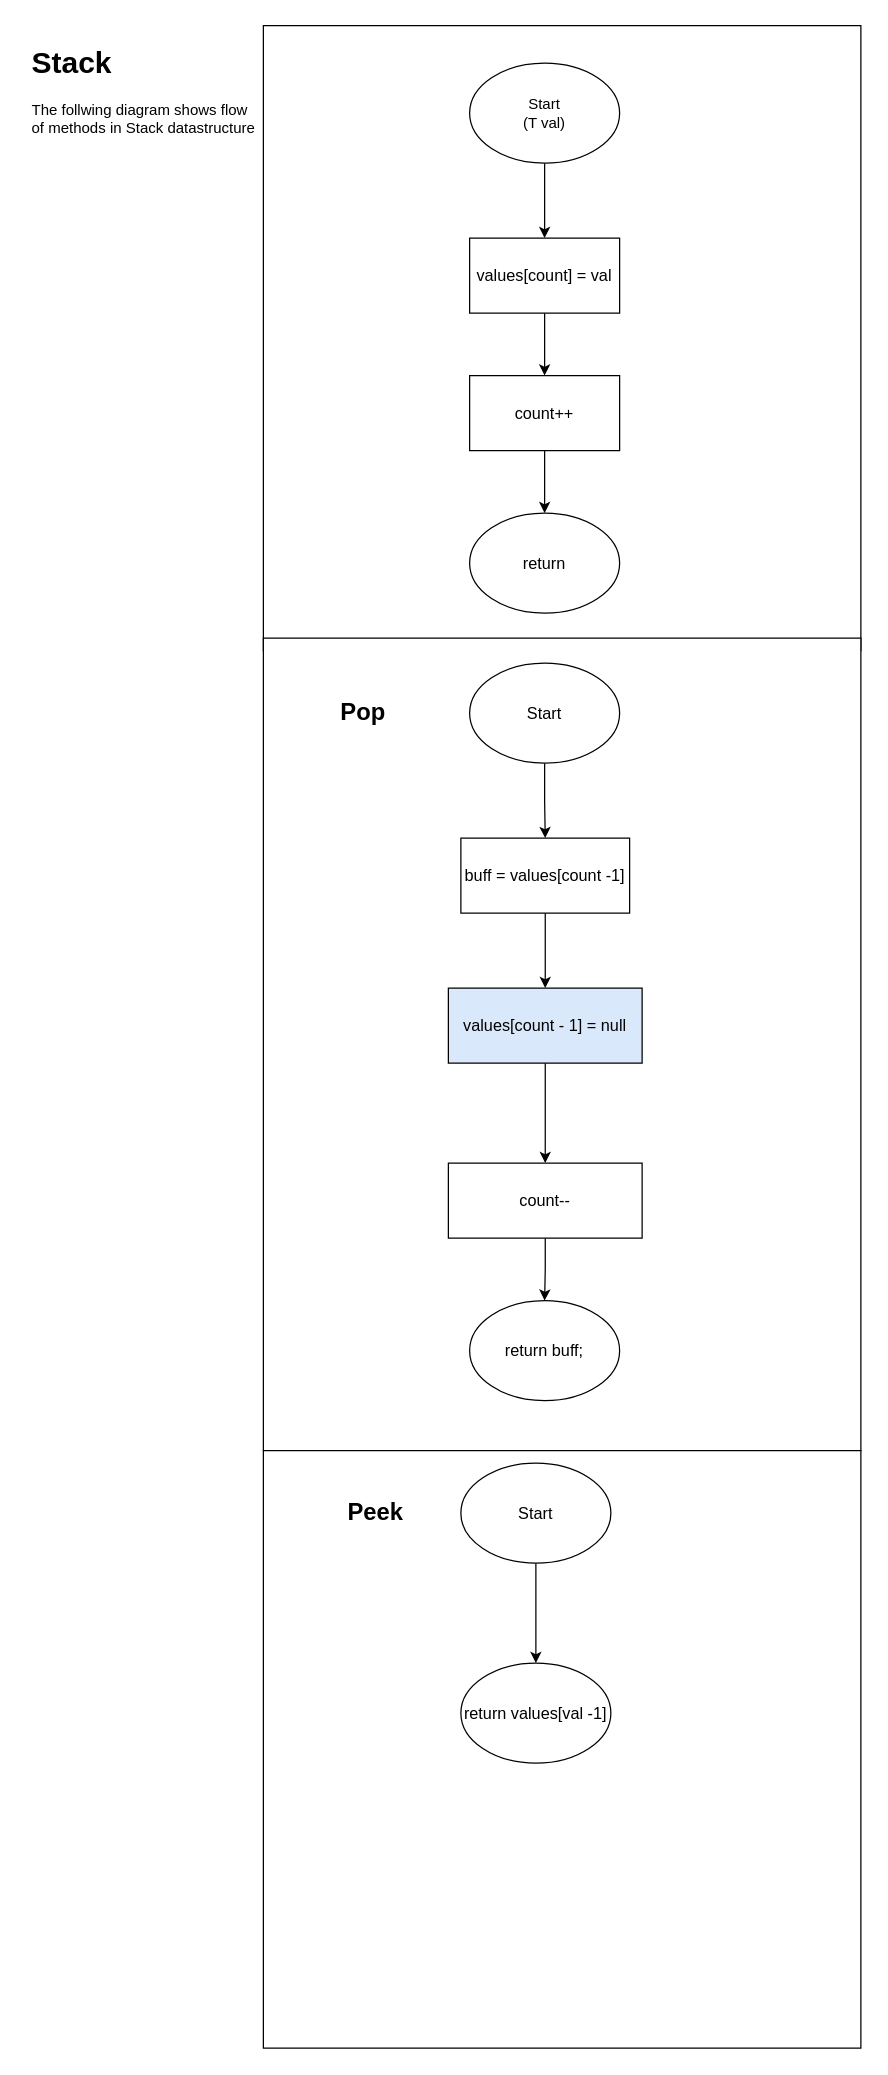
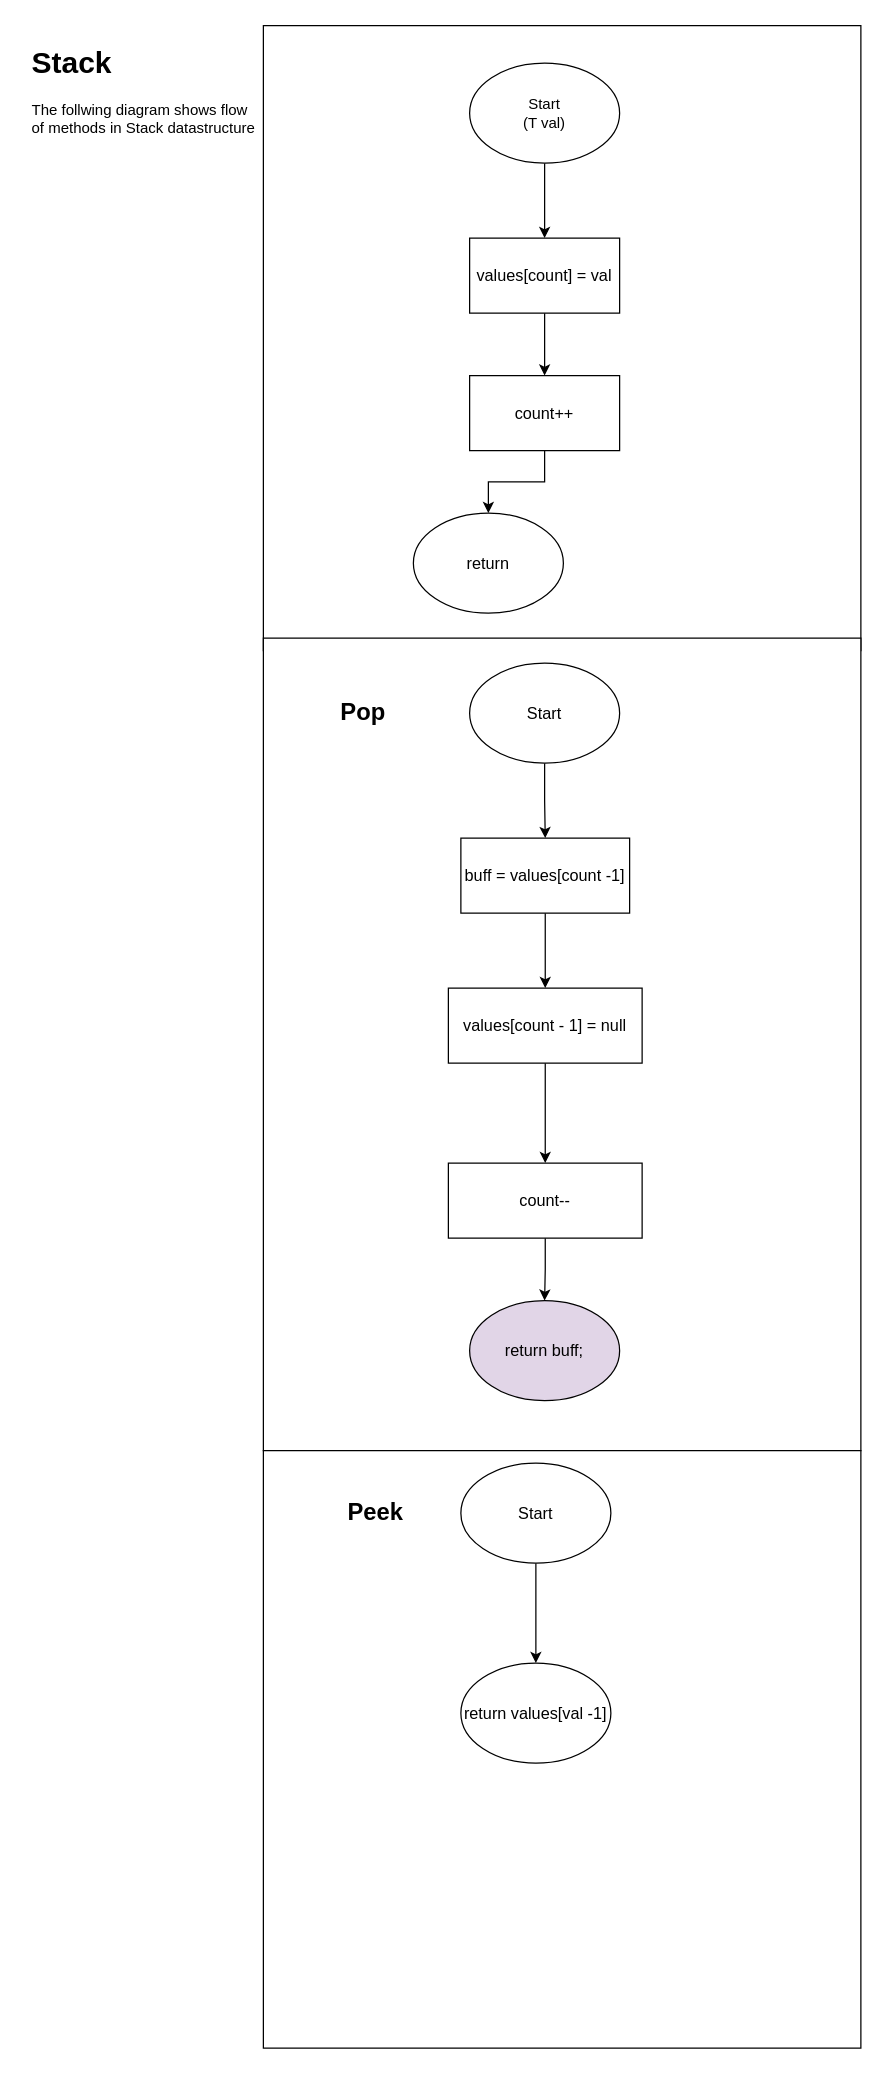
(544, 563) -> (488, 563)
(545, 1026) -> (545, 1026)
(544, 1351) -> (544, 1351)
